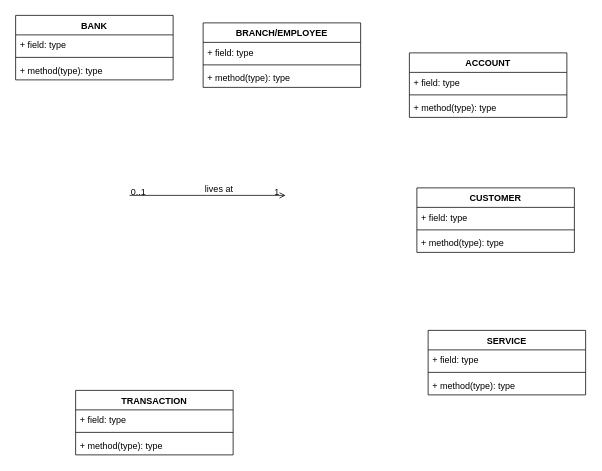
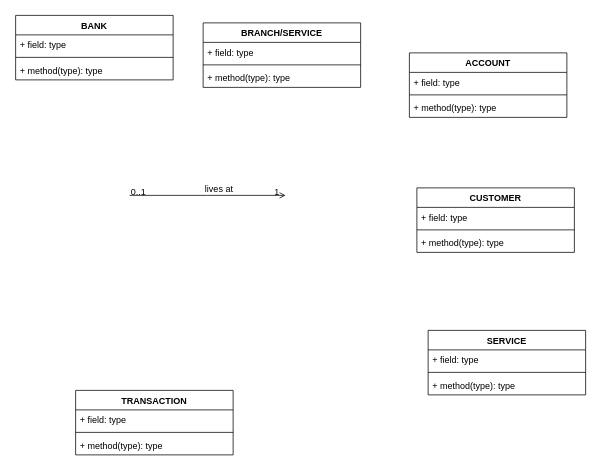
(281, 33) -> (281, 33)
